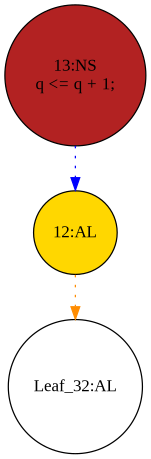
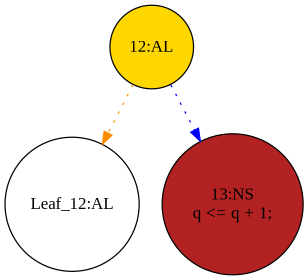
(75, 162) -> (183, 107)
(75, 387) -> (72, 204)
